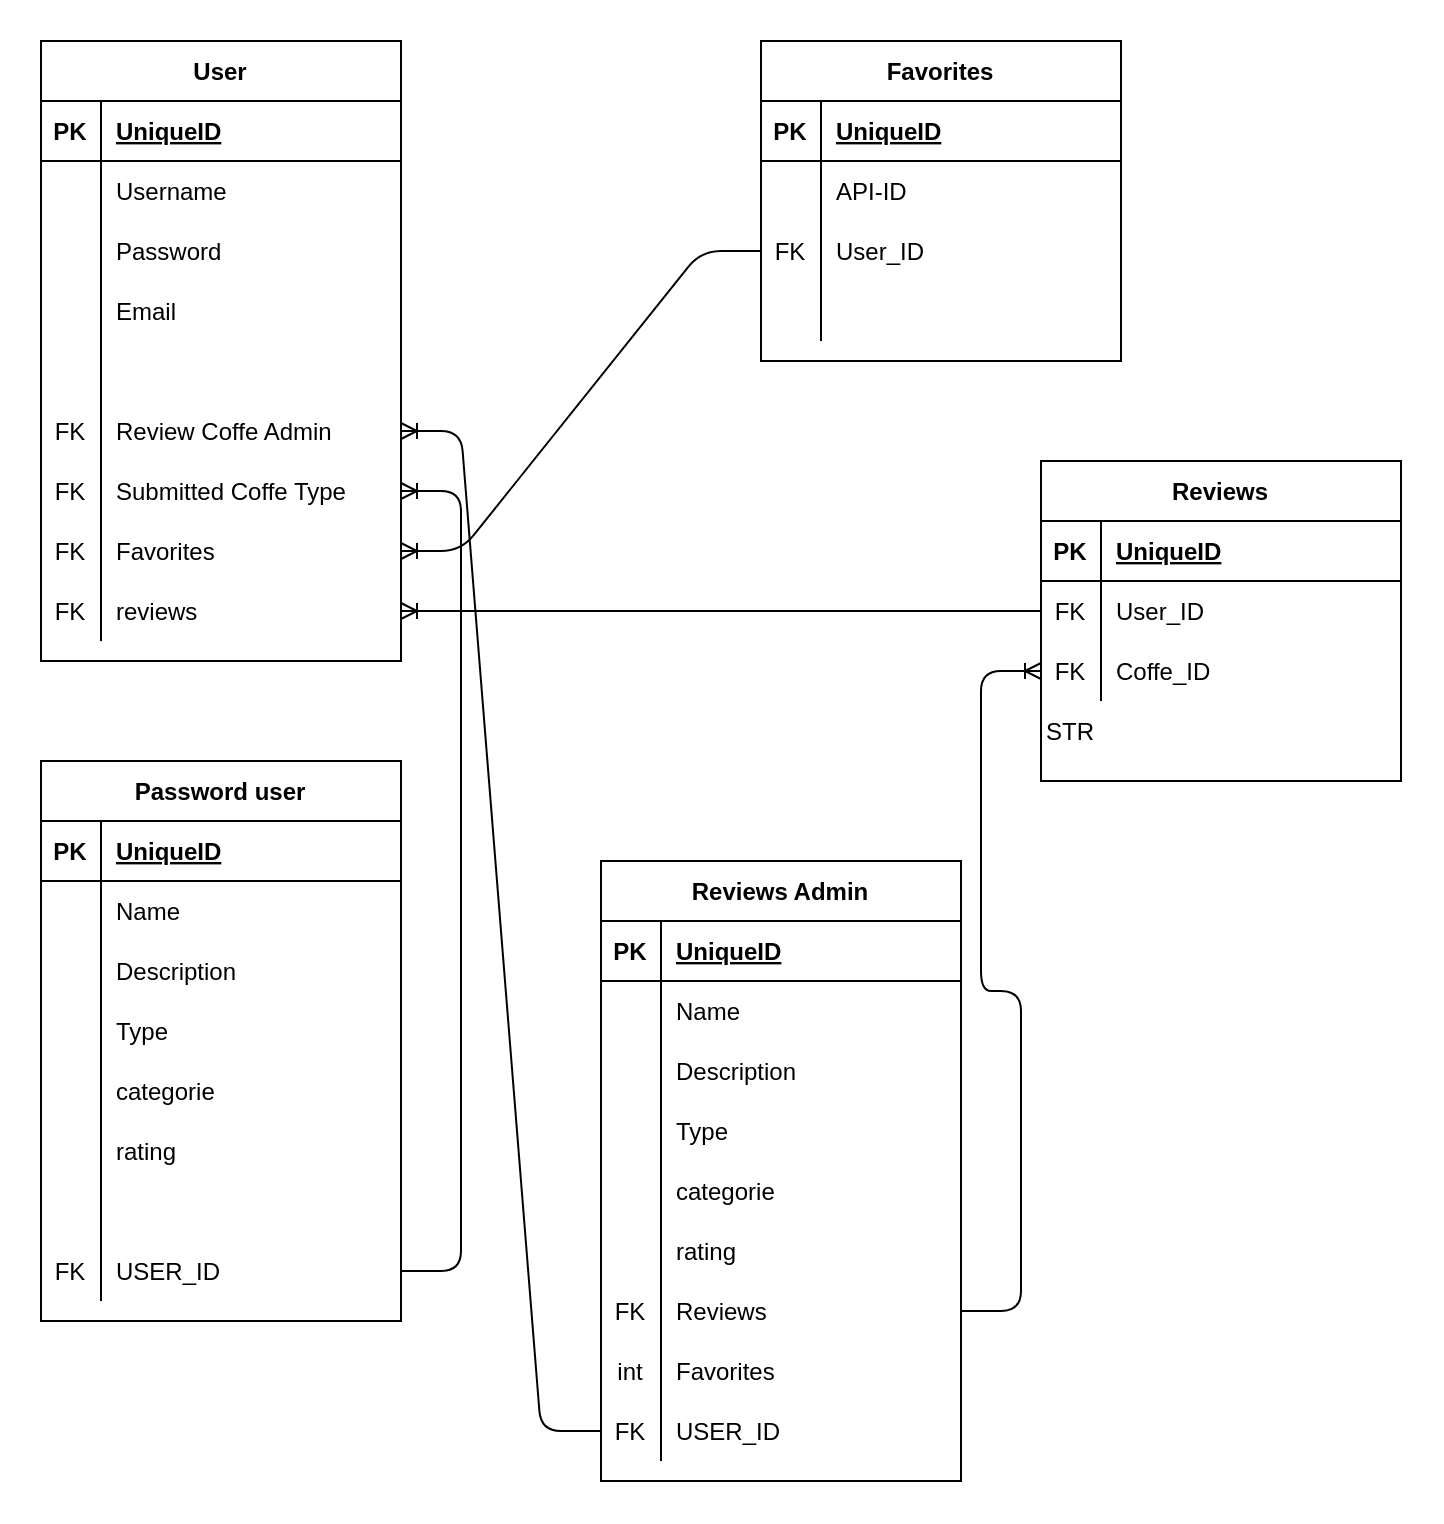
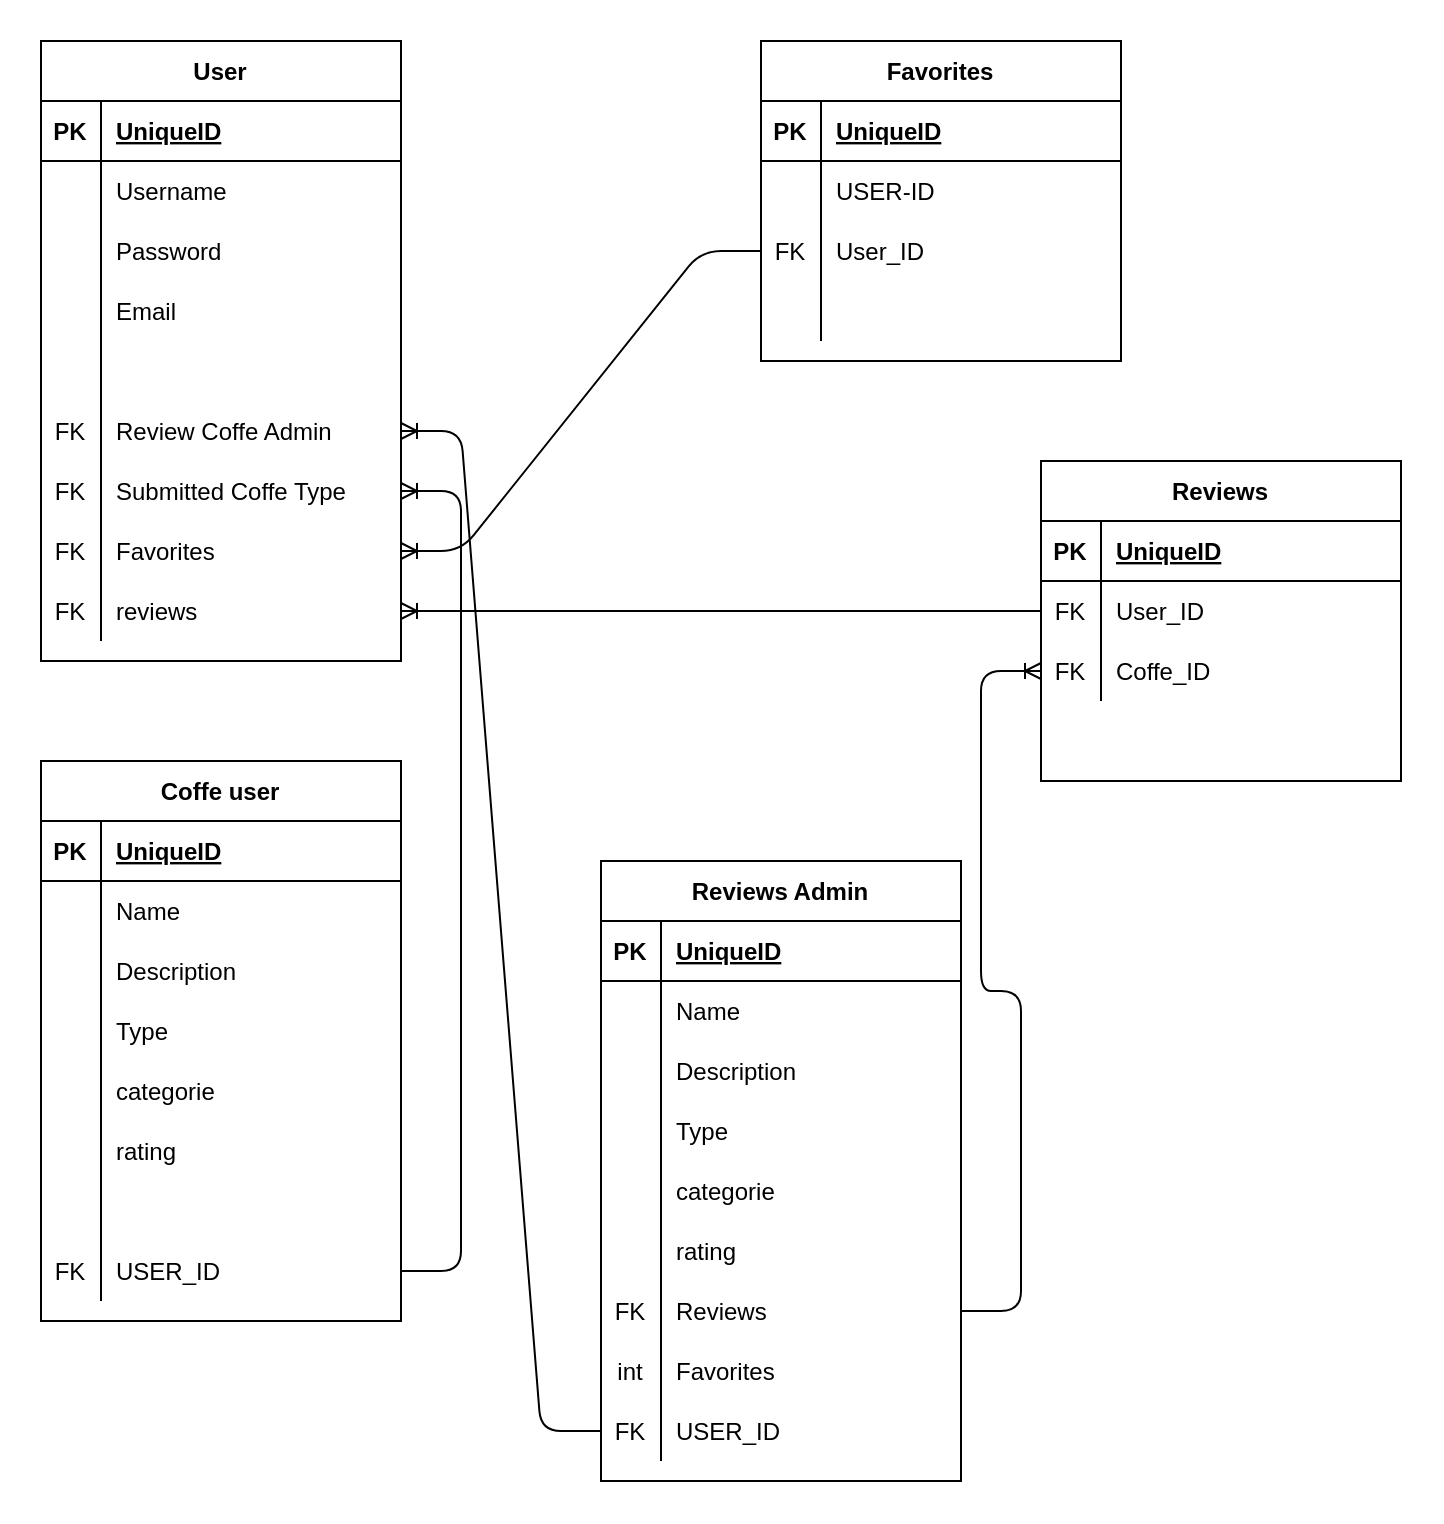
(876, 192) -> (883, 192)
(1071, 731) -> none
(220, 792) -> (220, 792)
